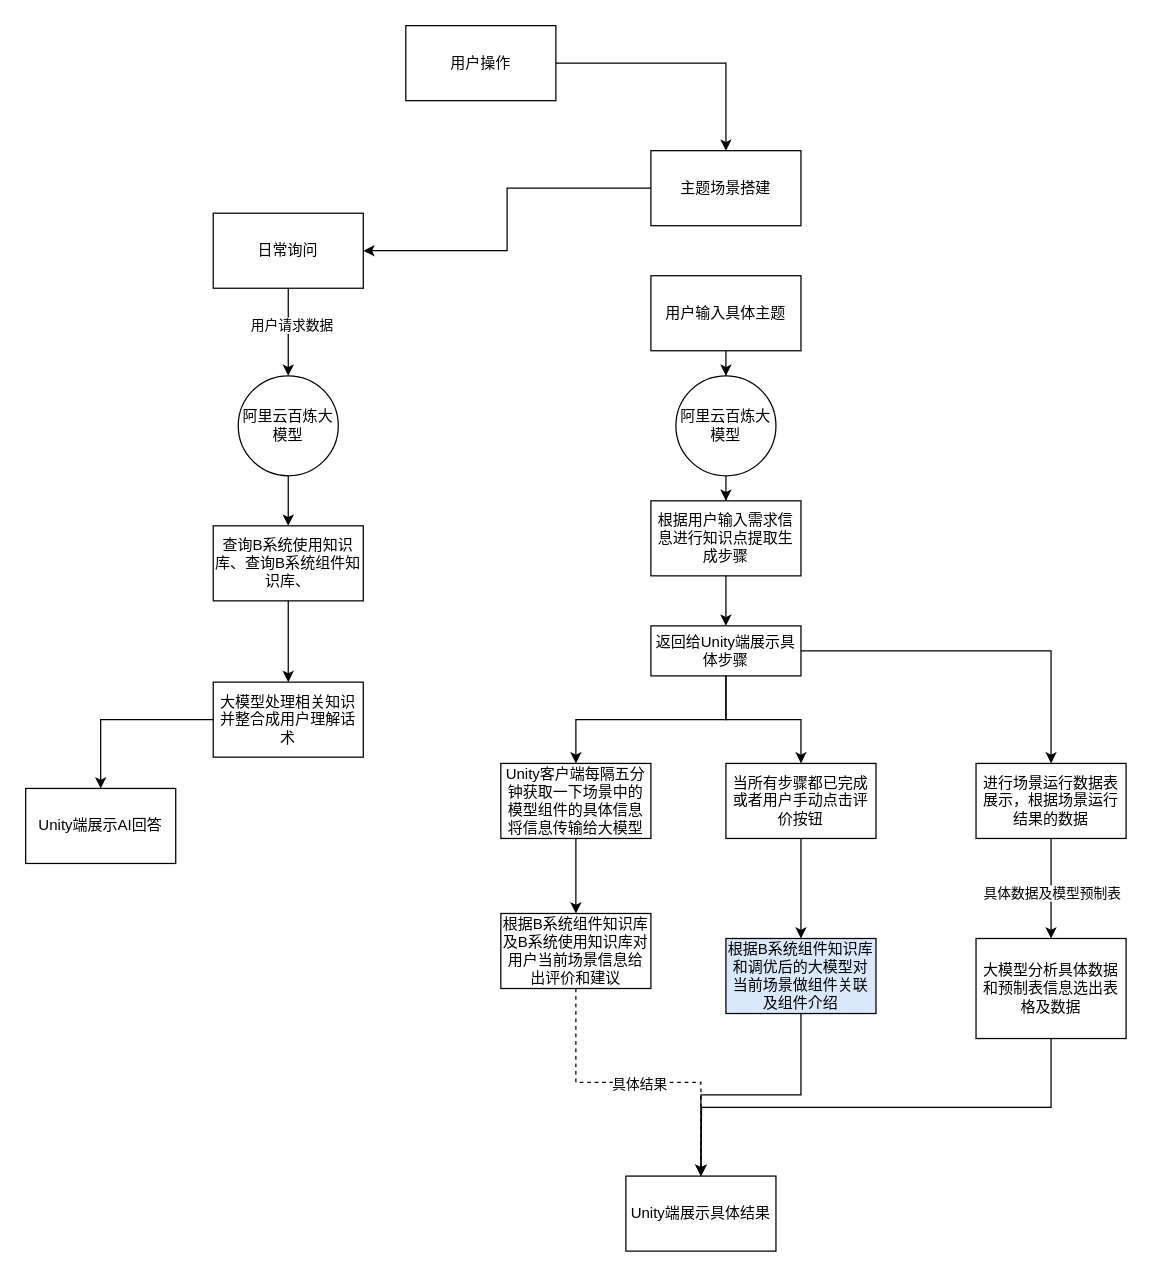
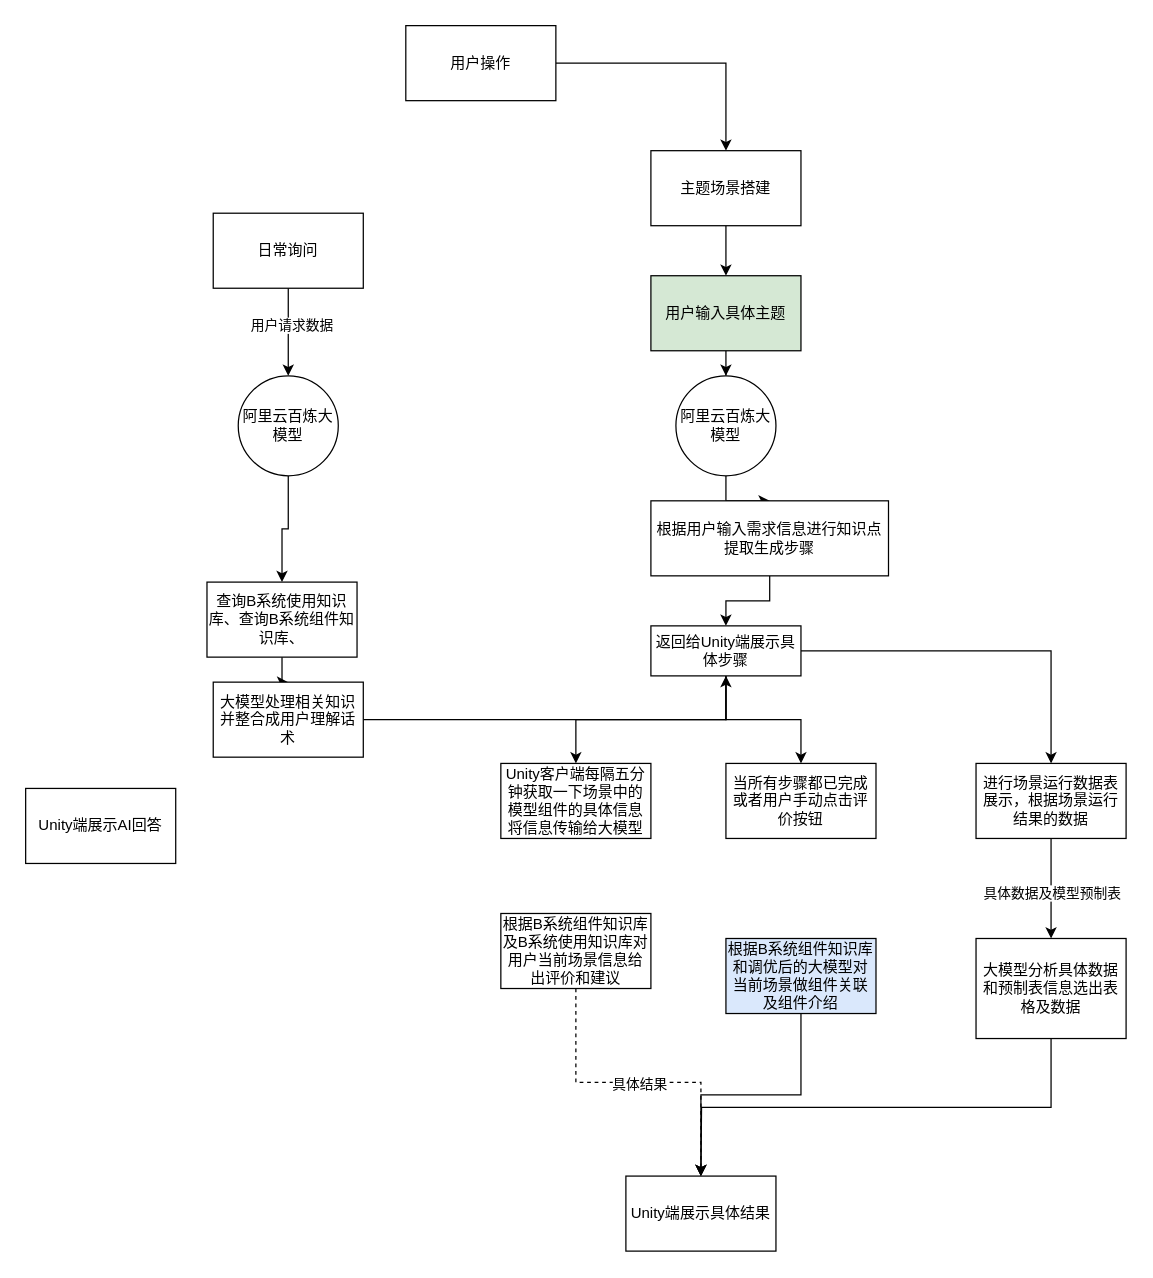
(507, 215) -> (726, 247)
(726, 313) -> (726, 313)
(726, 538) -> (769, 538)
(288, 563) -> (282, 619)
(127, 719) -> (468, 719)
(576, 871) -> none
(801, 884) -> none
